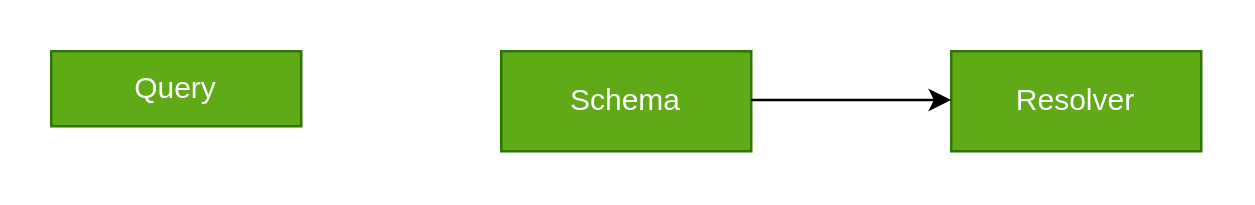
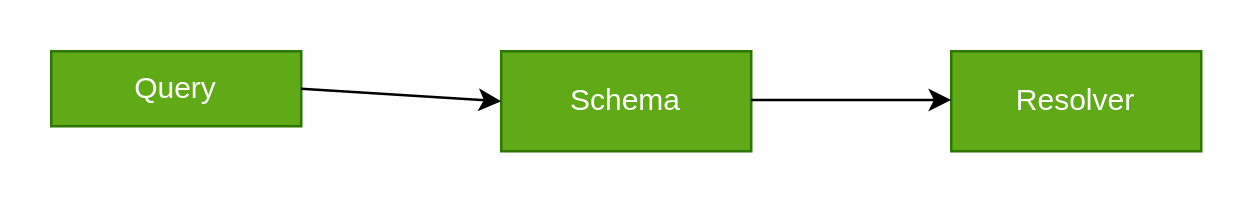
none -> (393, 95)
